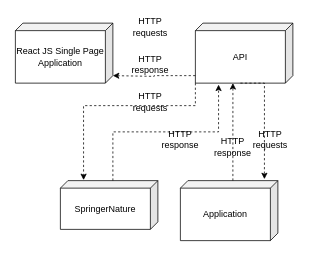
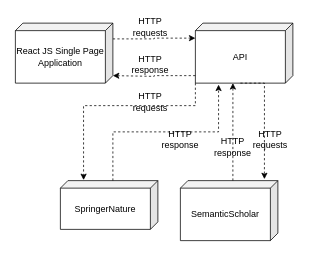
none -> (154, 39)
(225, 214) -> (225, 214)
